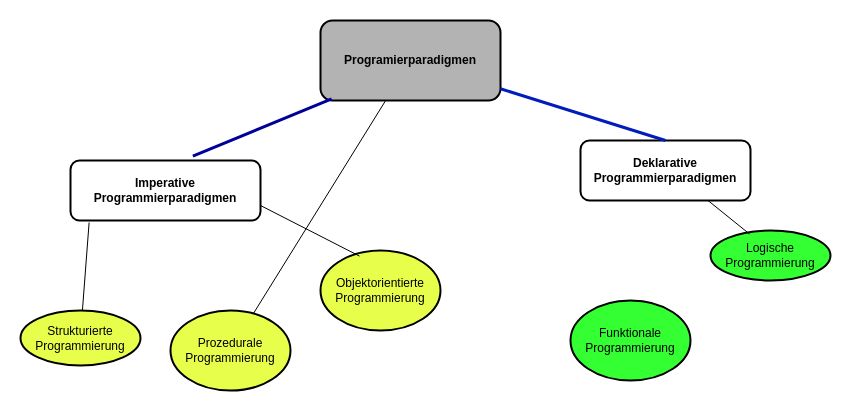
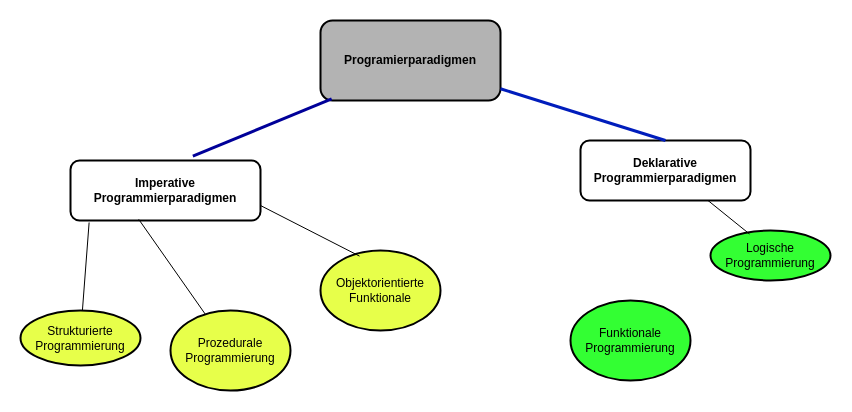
(320, 207) -> (172, 267)
(381, 291) -> (381, 291)
